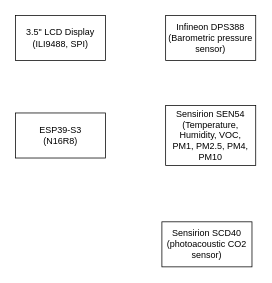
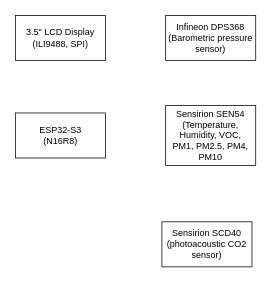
(210, 38) -> (210, 38)
(60, 135) -> (60, 135)
